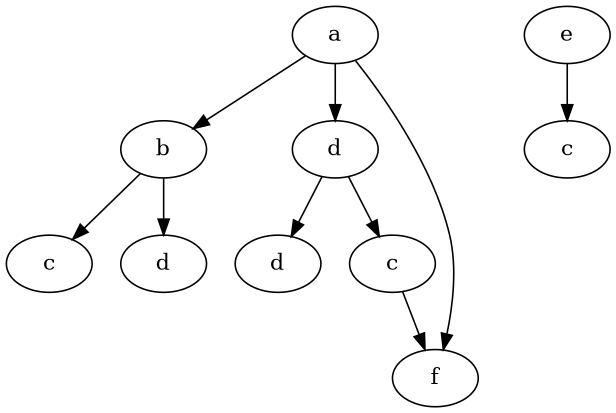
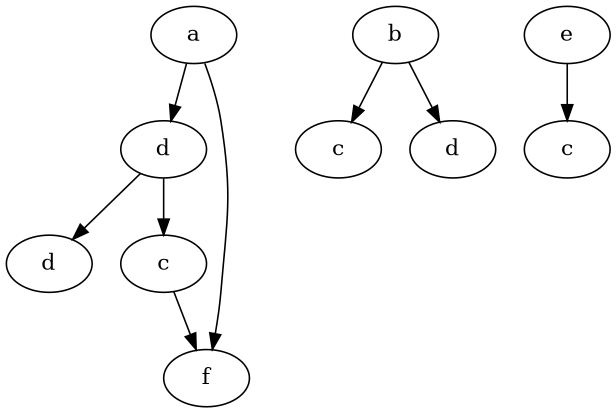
(256, 88) -> none
